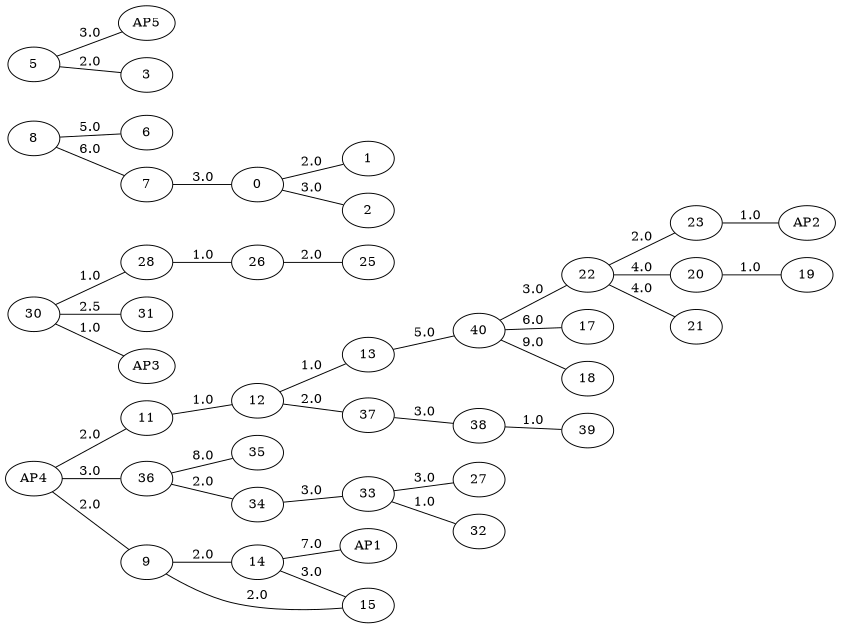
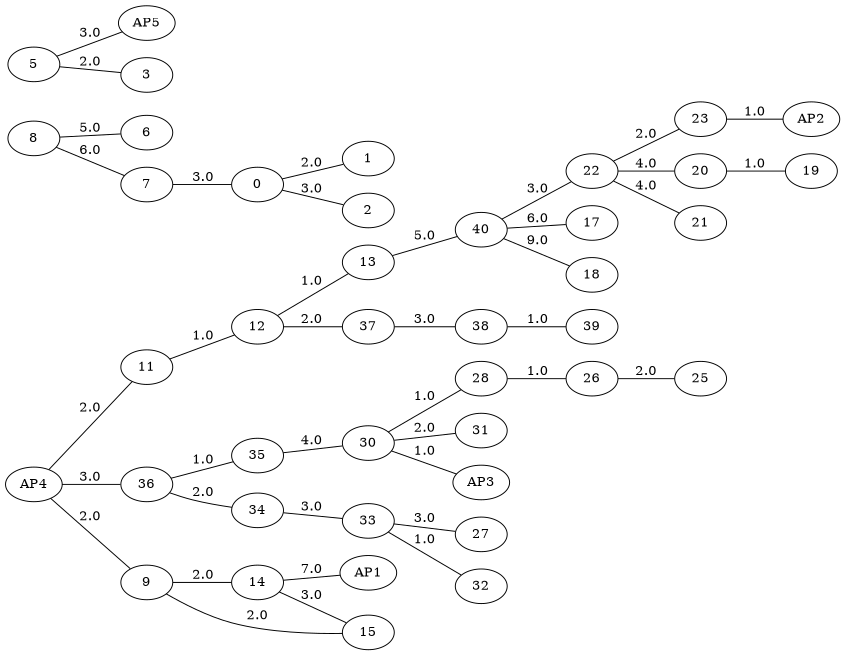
(90, 307) -> (425, 428)
none -> (313, 449)
(203, 456) -> (203, 460)
